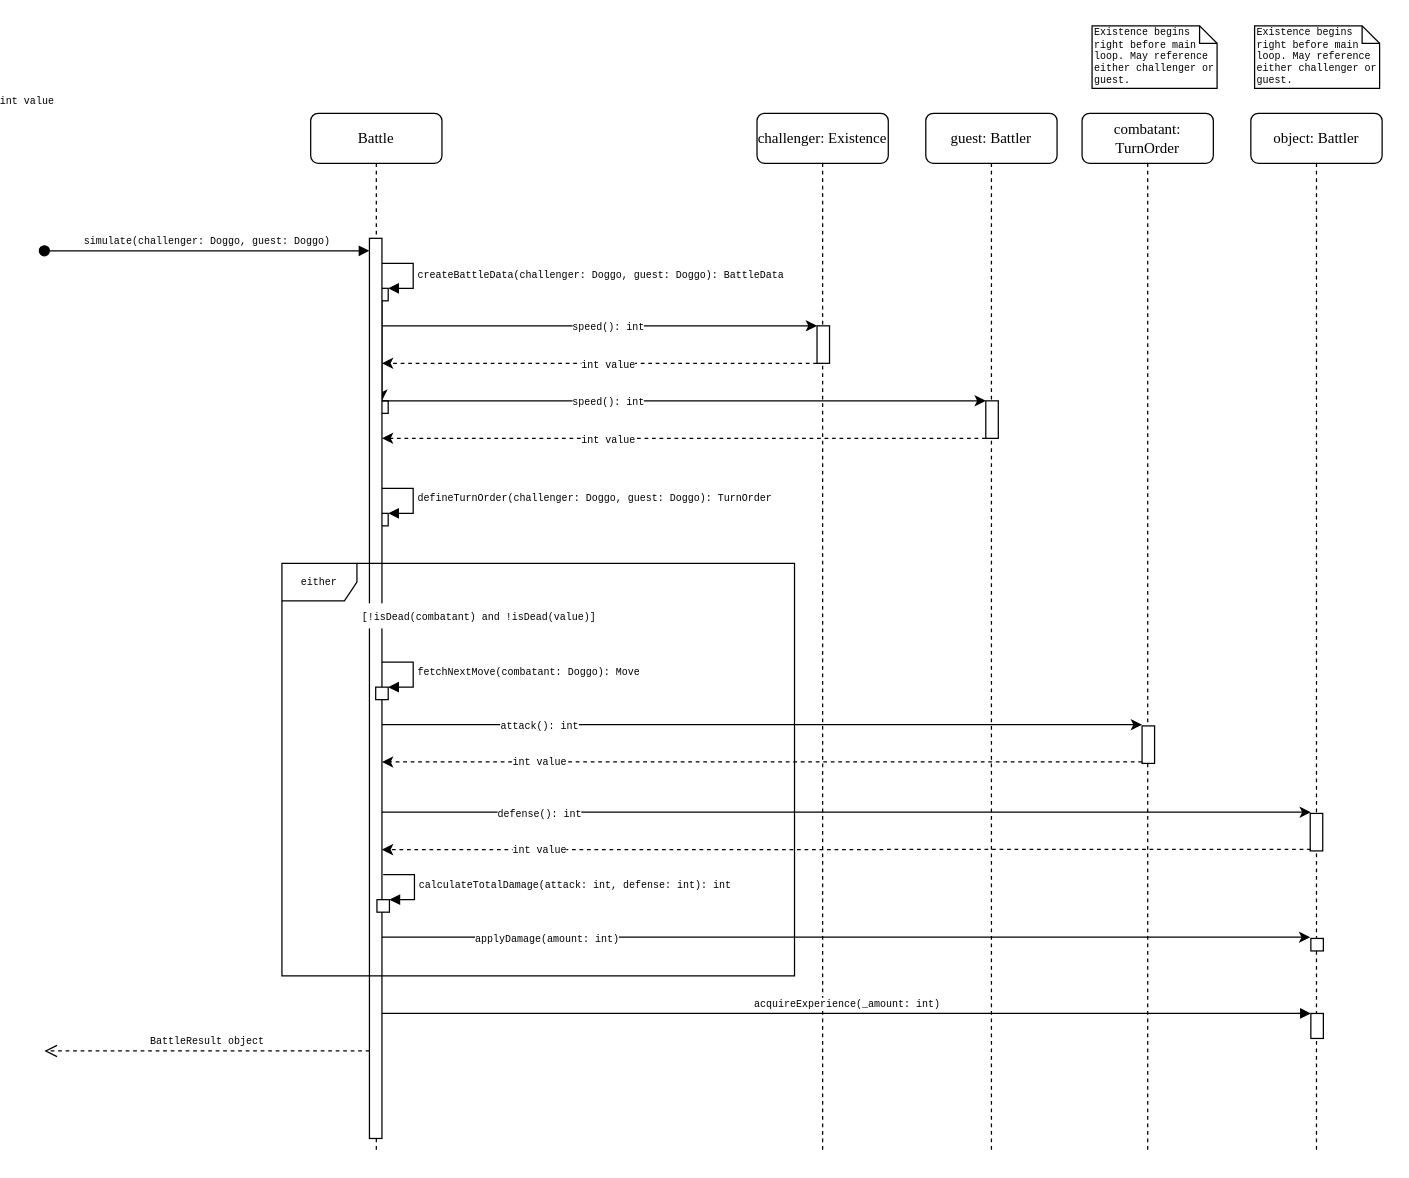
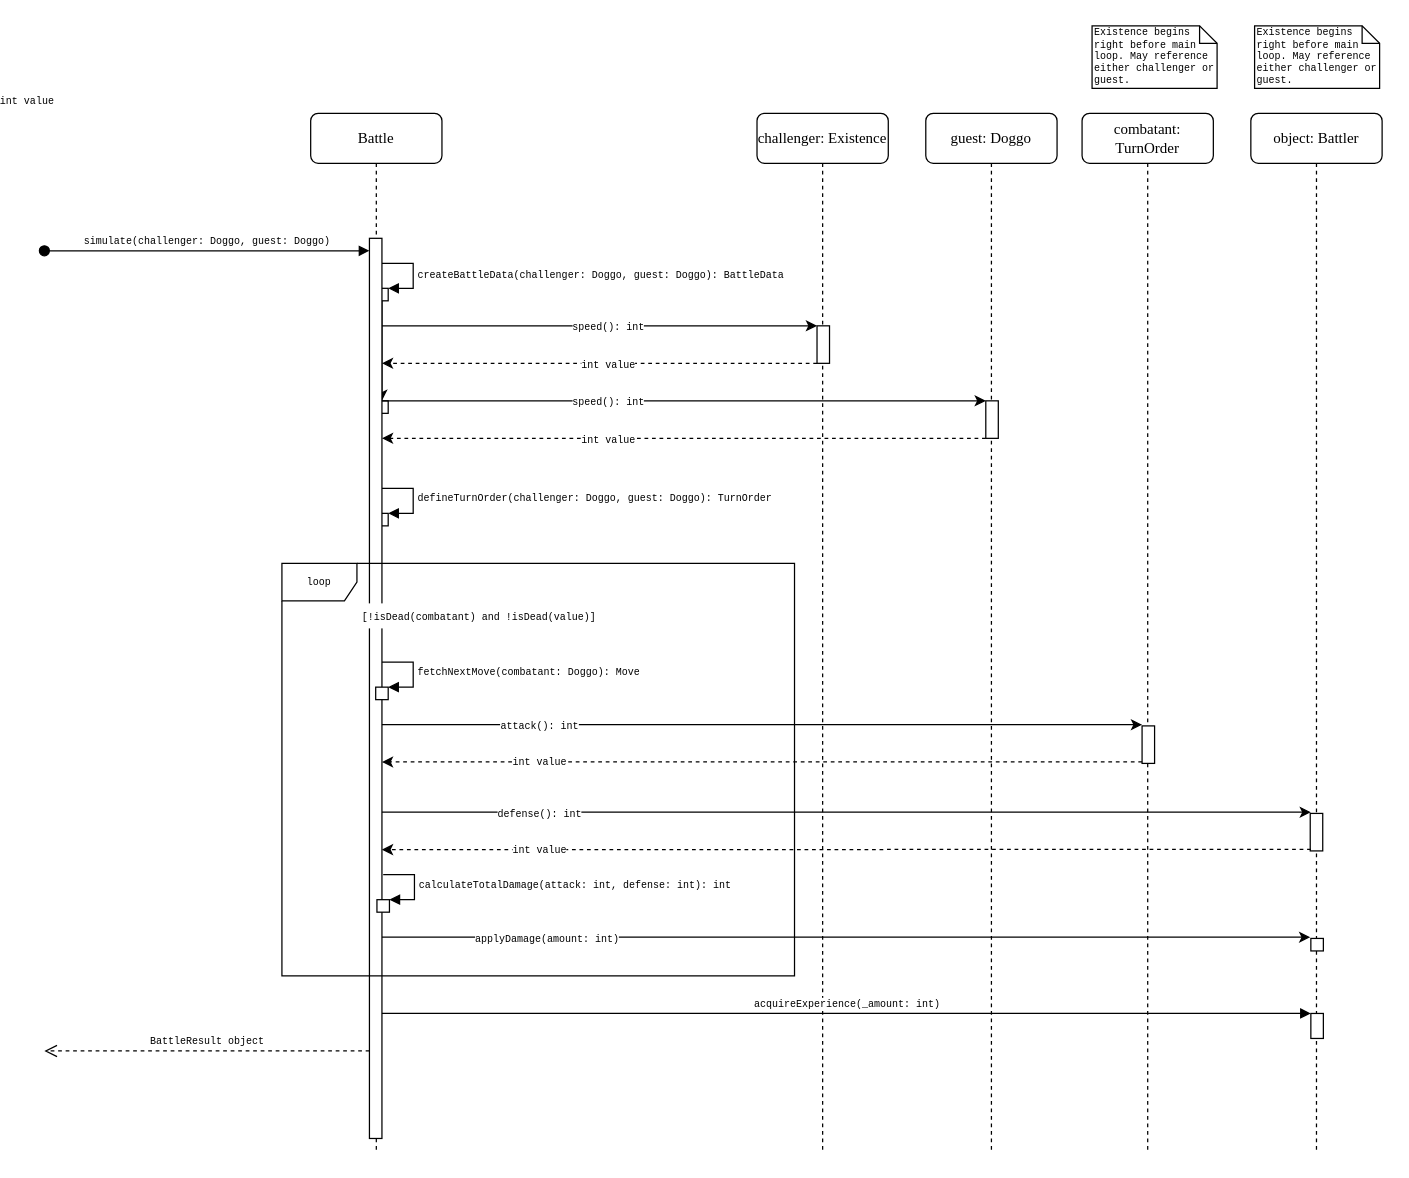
(991, 138) -> (991, 138)
(319, 582) -> (319, 582)
